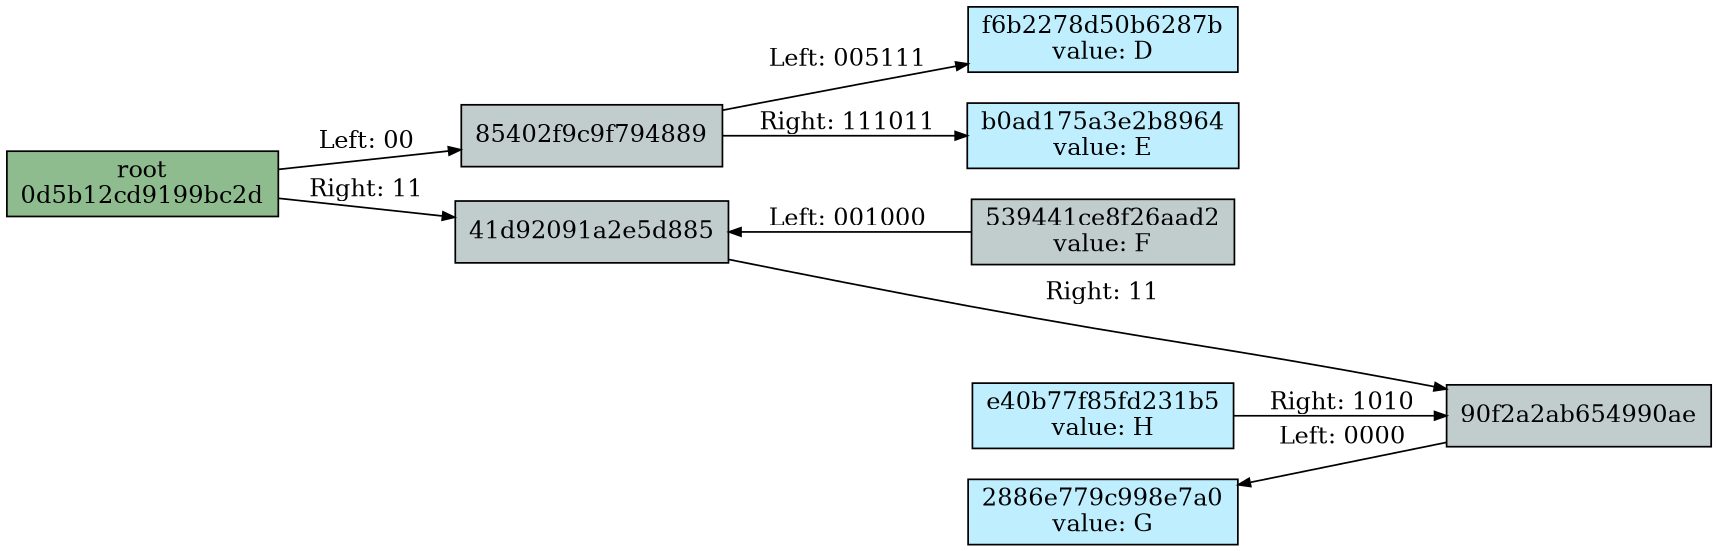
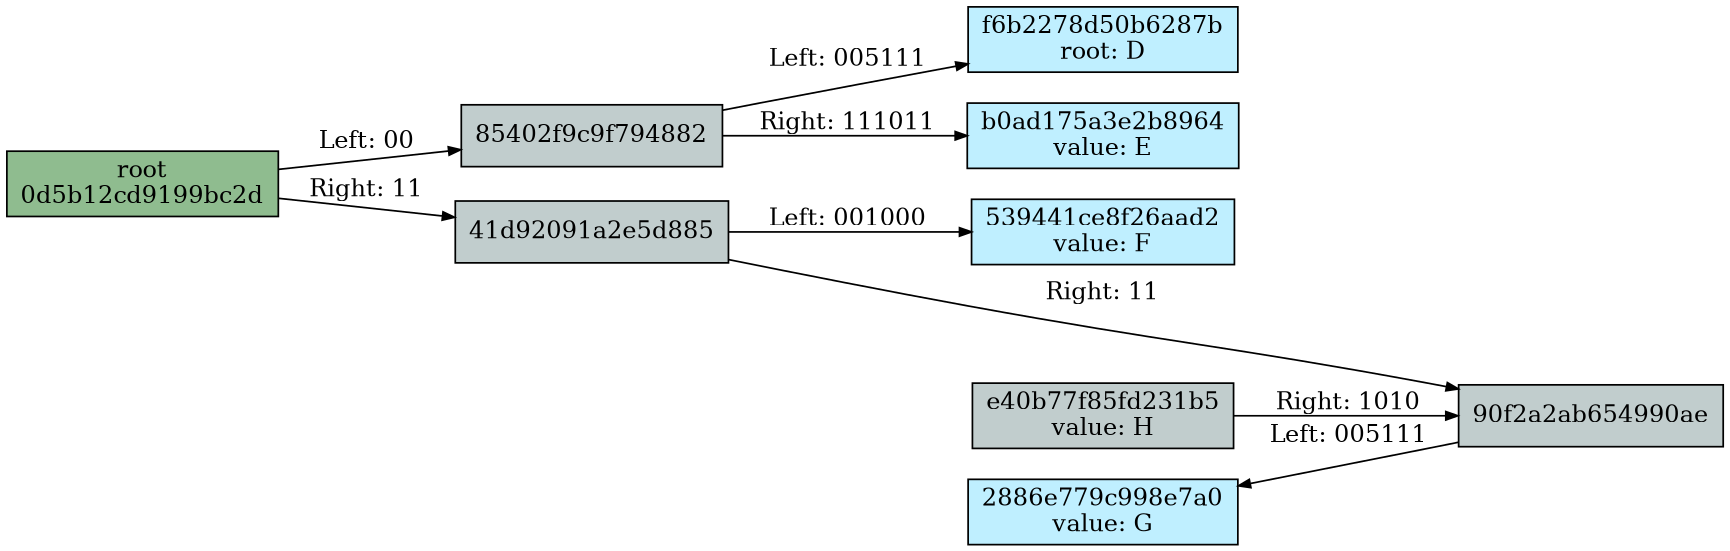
(1103, 40) -> (1103, 40)
(592, 136) -> (592, 136)
(856, 232) -> (844, 232)
(1103, 232) -> (1103, 232)
(1103, 416) -> (1103, 416)
(1343, 437) -> (1349, 436)
